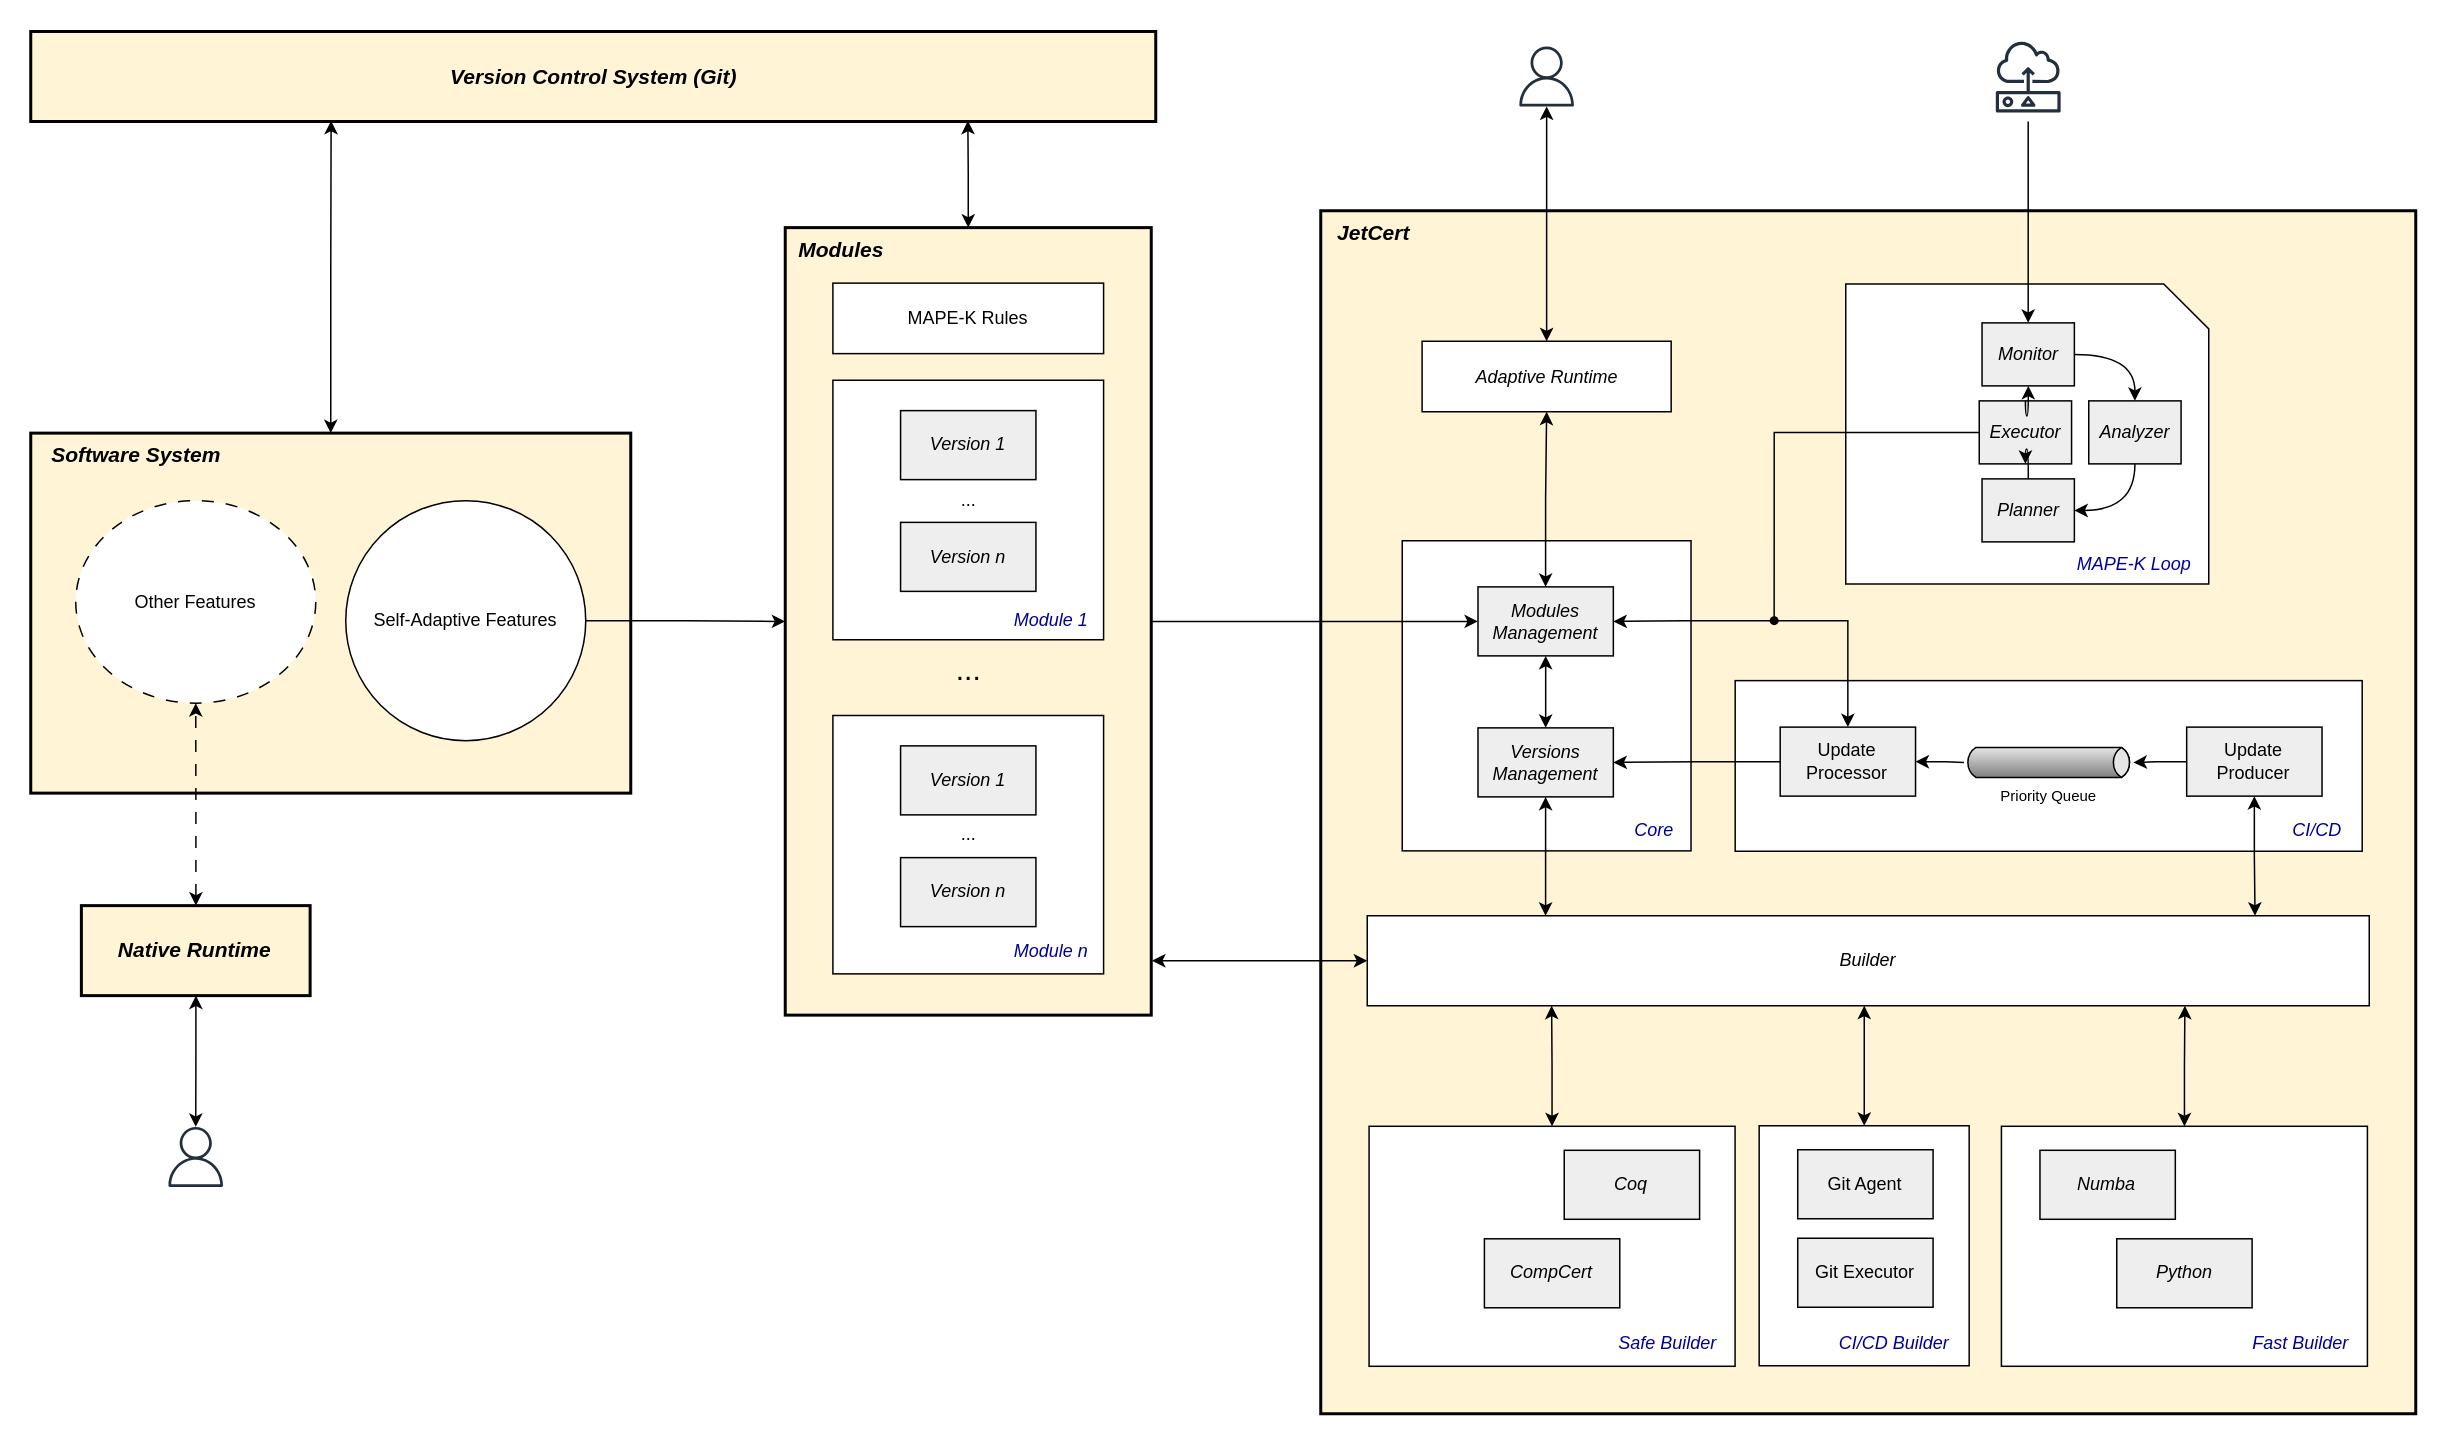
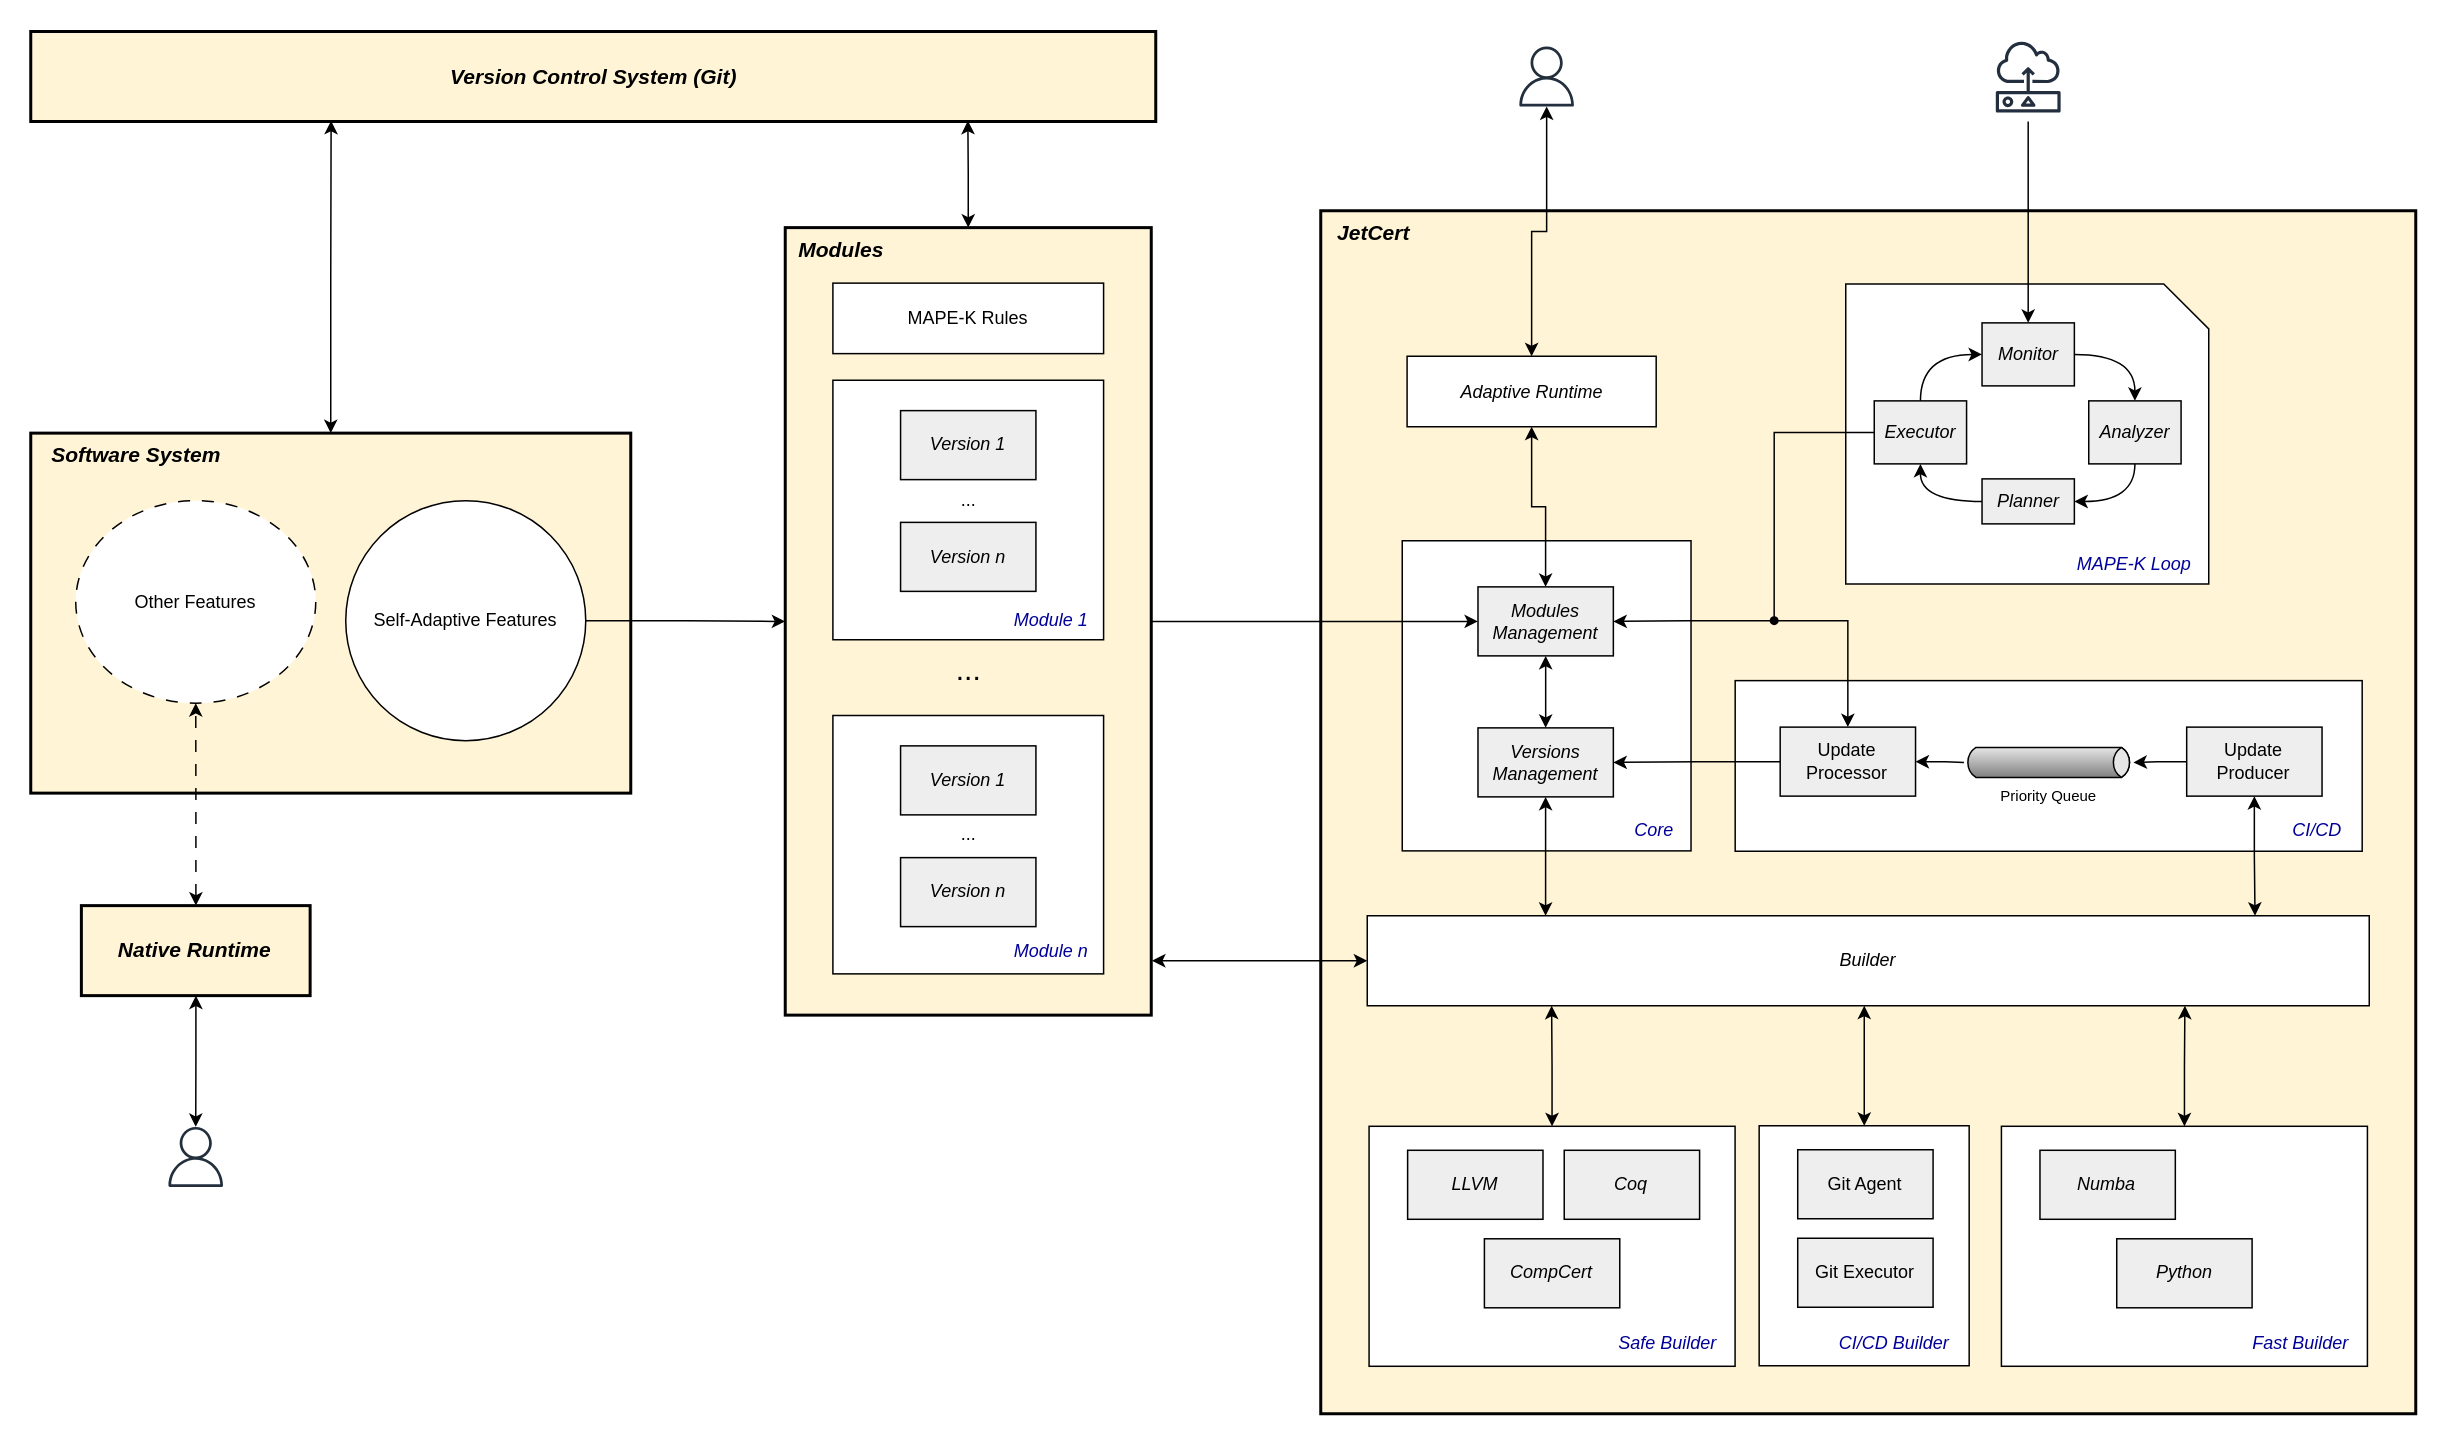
(1547, 377) -> (1532, 392)
(2025, 432) -> (1920, 432)
(2028, 510) -> (2028, 501)
none -> (1475, 1185)
